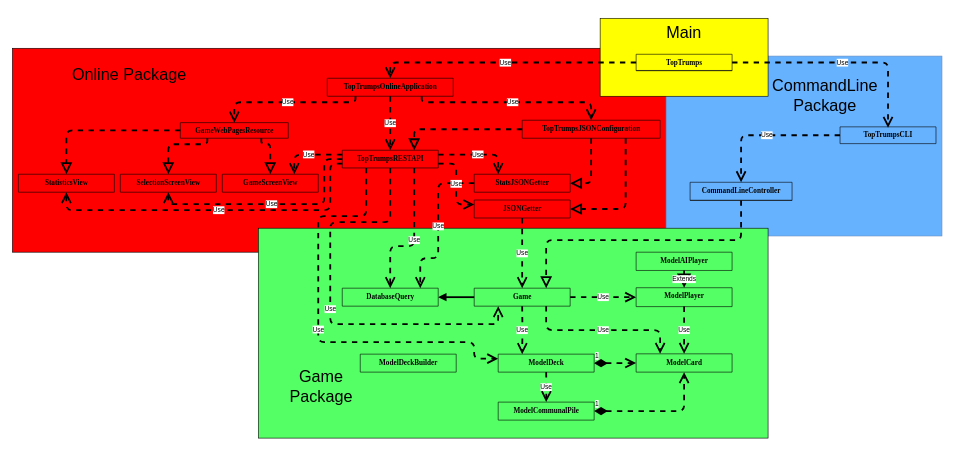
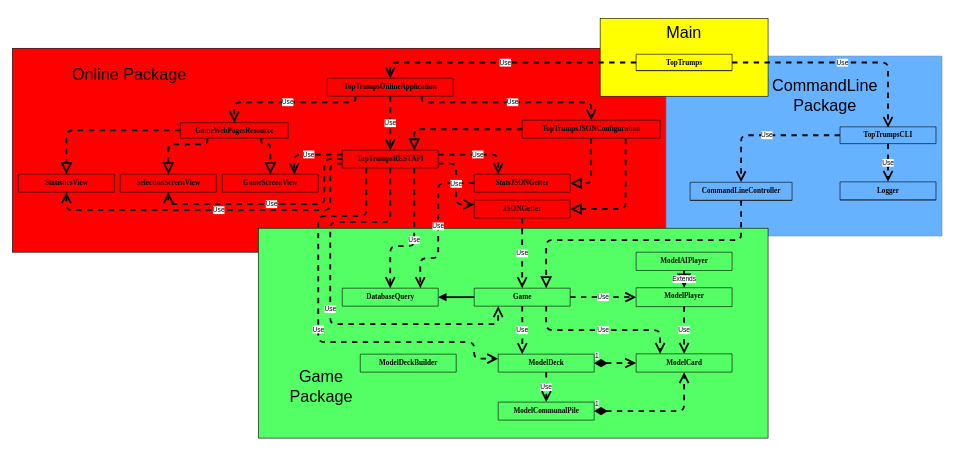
none -> (888, 161)
none -> (888, 191)
